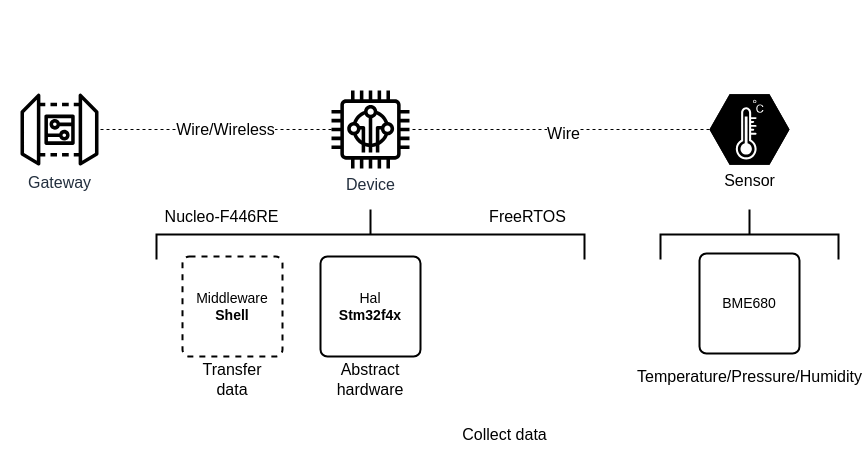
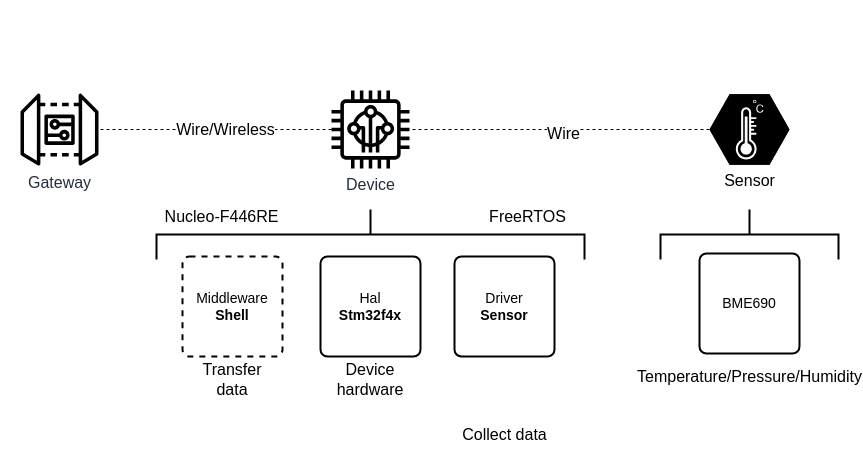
(750, 304) -> (750, 304)
none -> (505, 307)
(371, 380) -> (371, 380)
